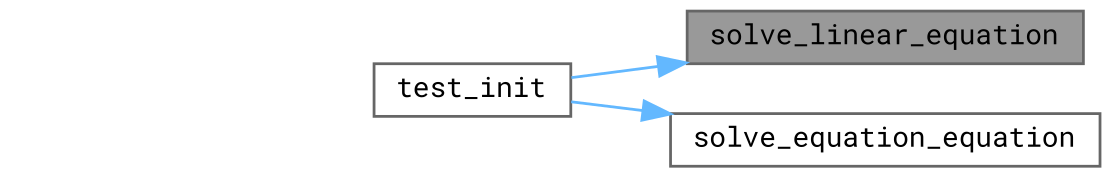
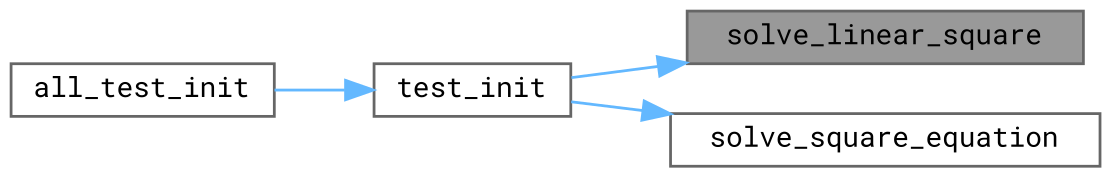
(885, 37) -> (885, 37)
none -> (143, 90)
(885, 140) -> (885, 140)
